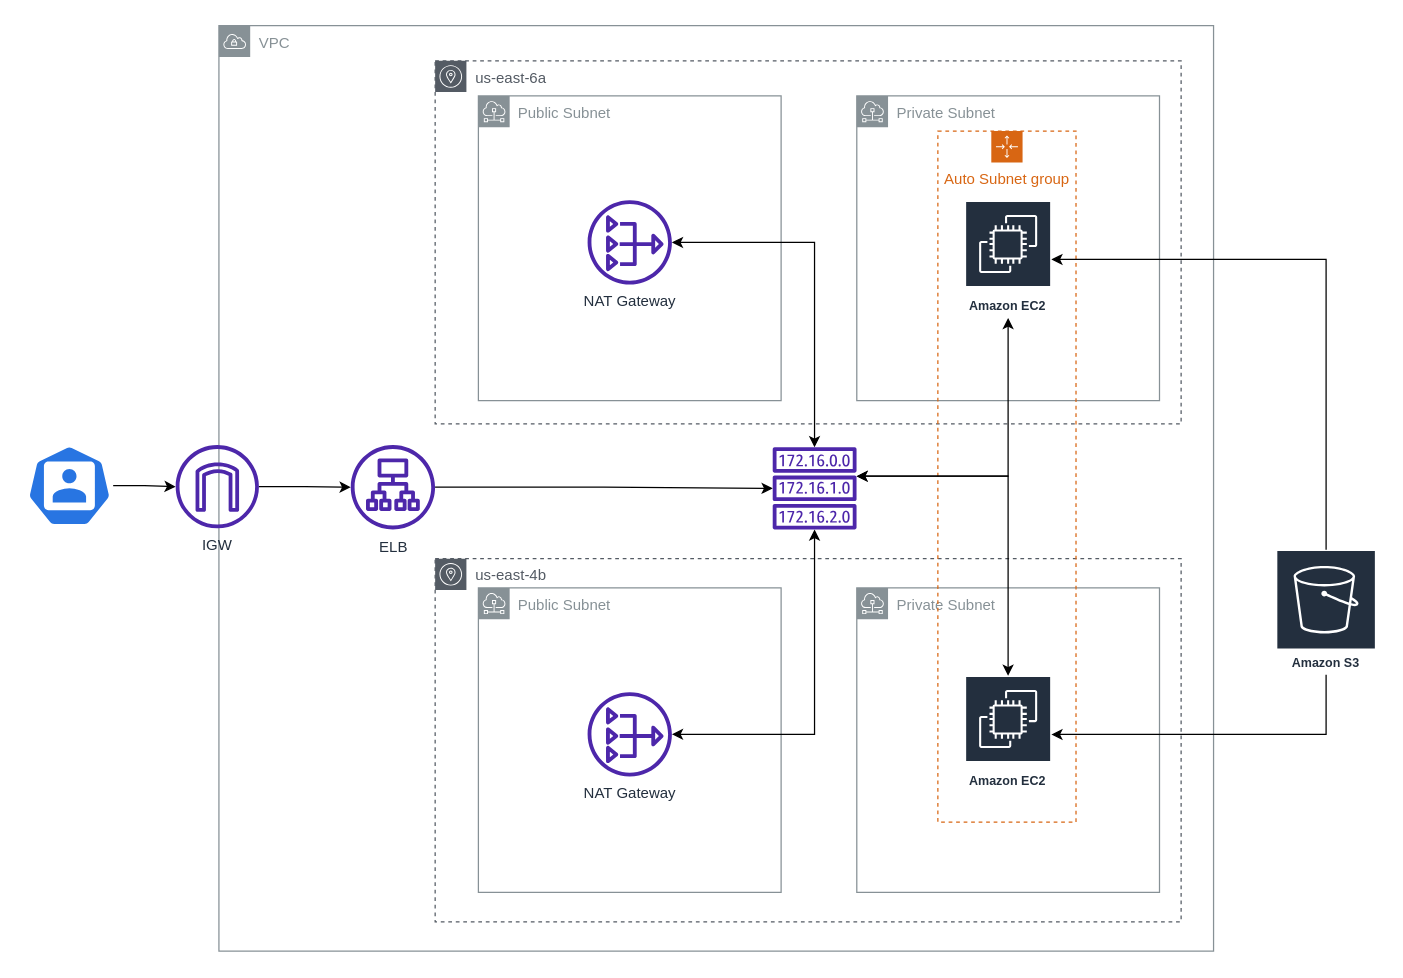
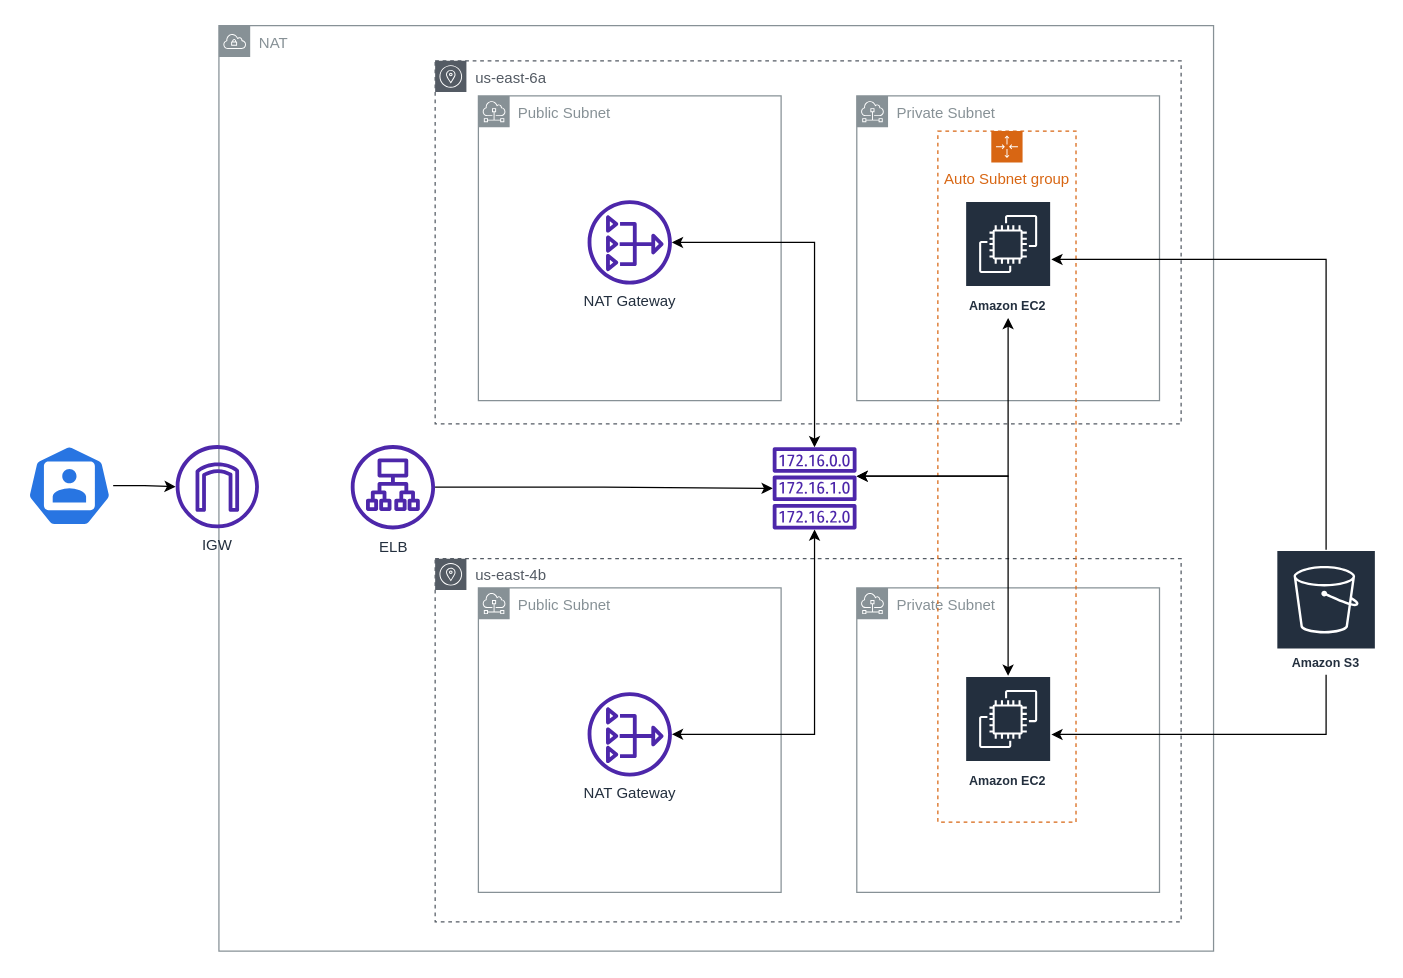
(272, 43) -> (272, 43)
(301, 487) -> none
